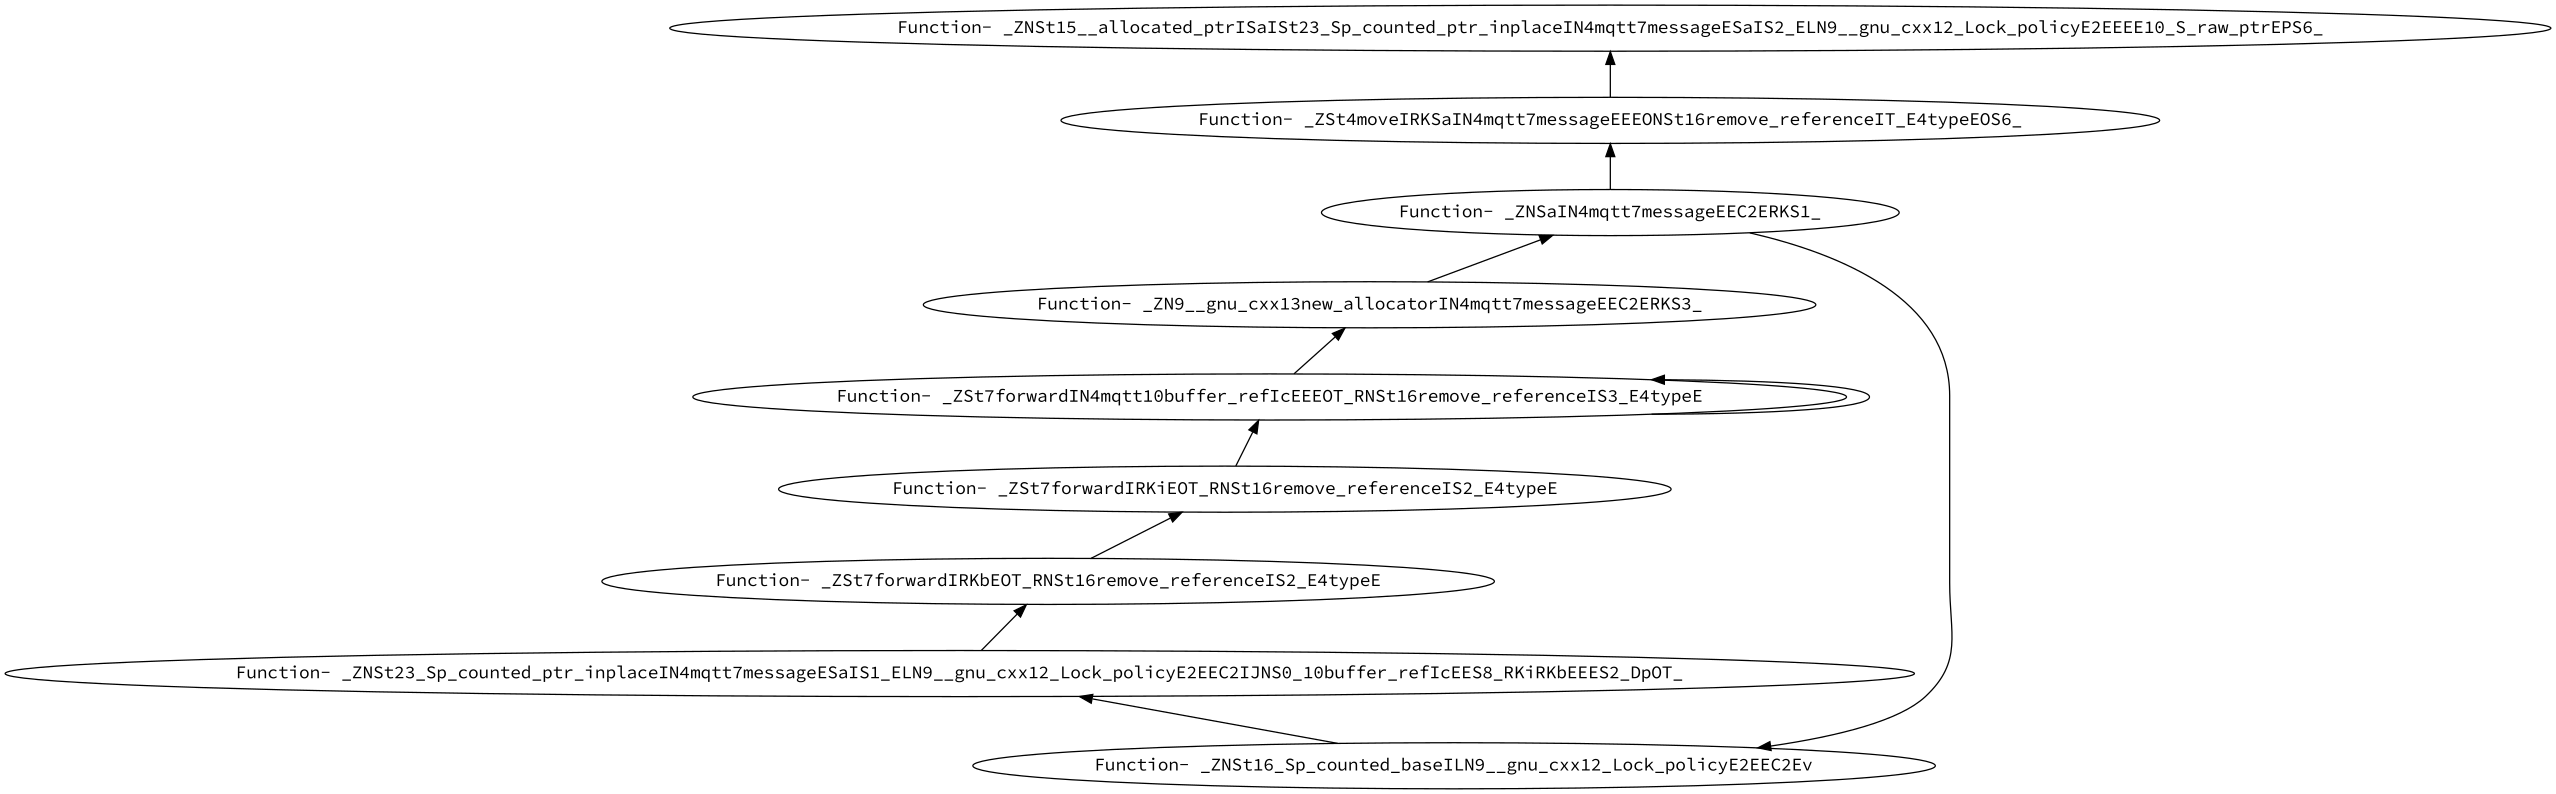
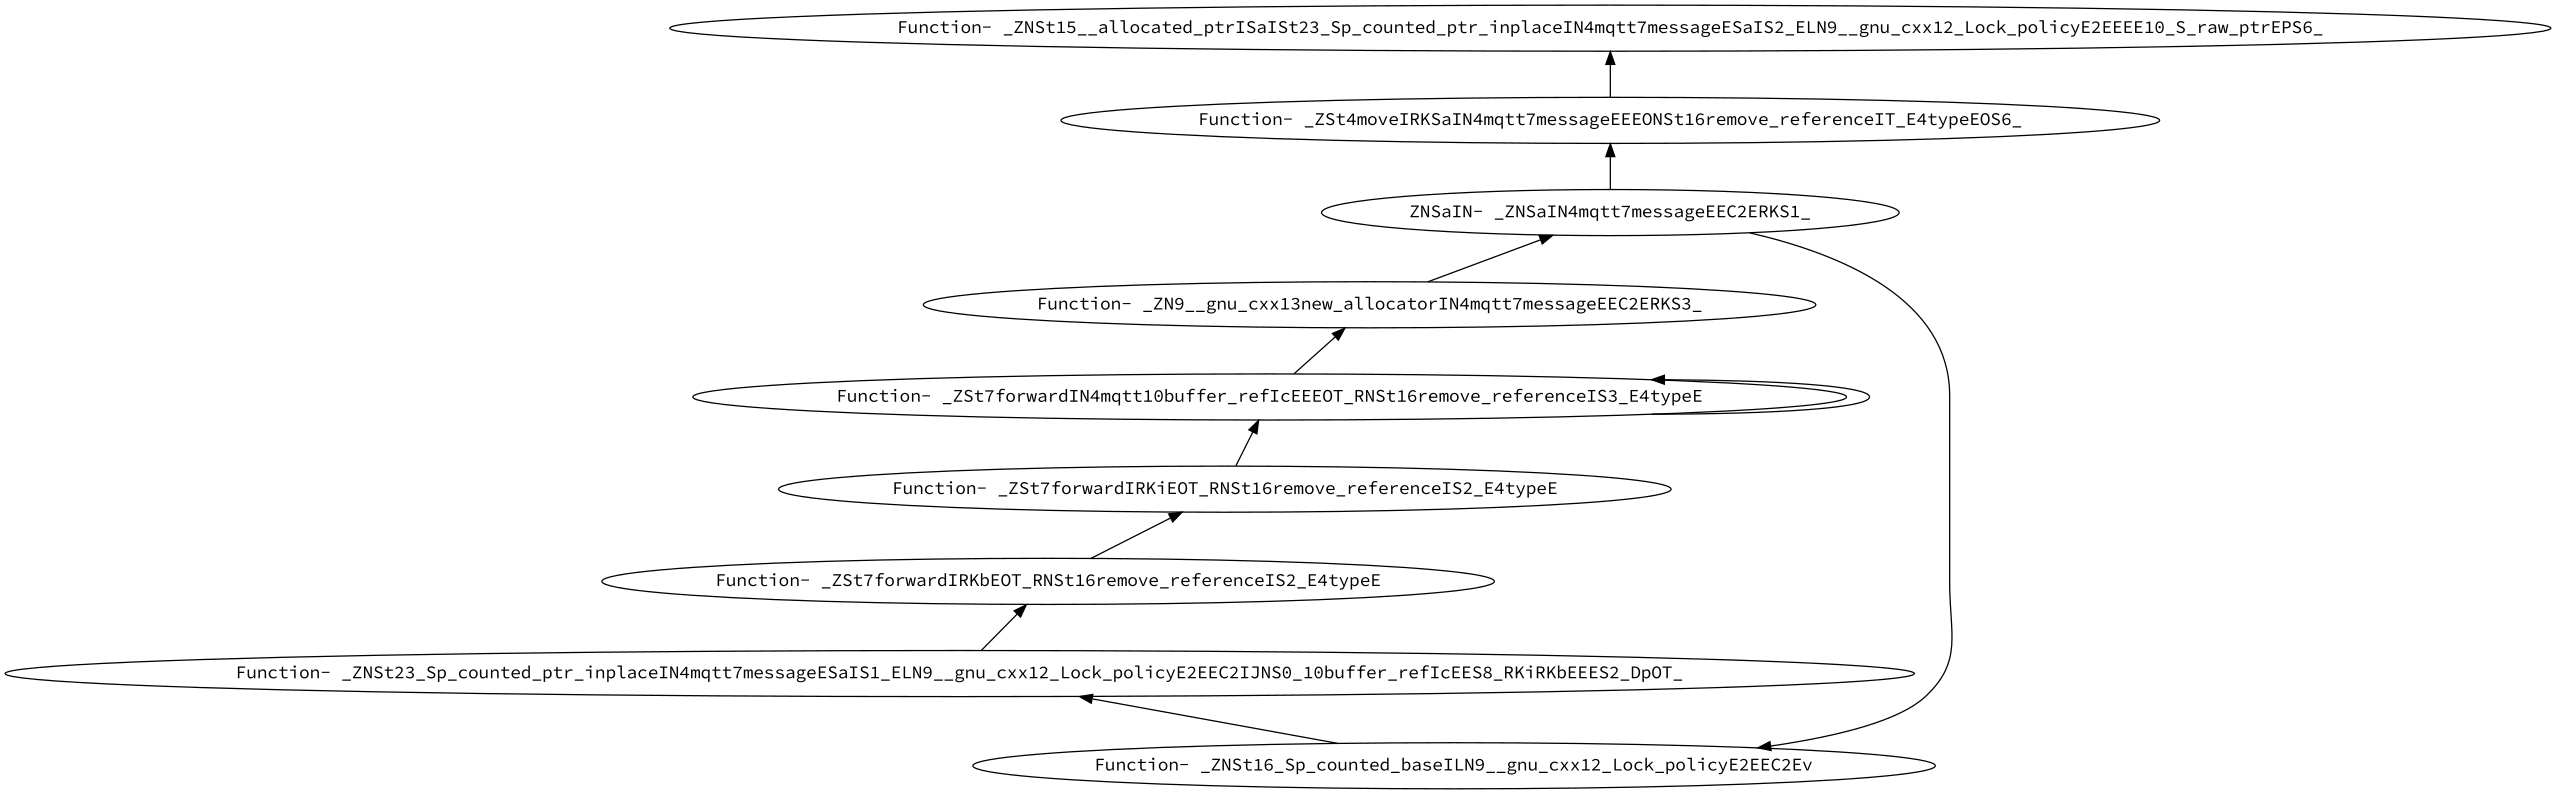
(1610, 213) -> (1610, 213)
